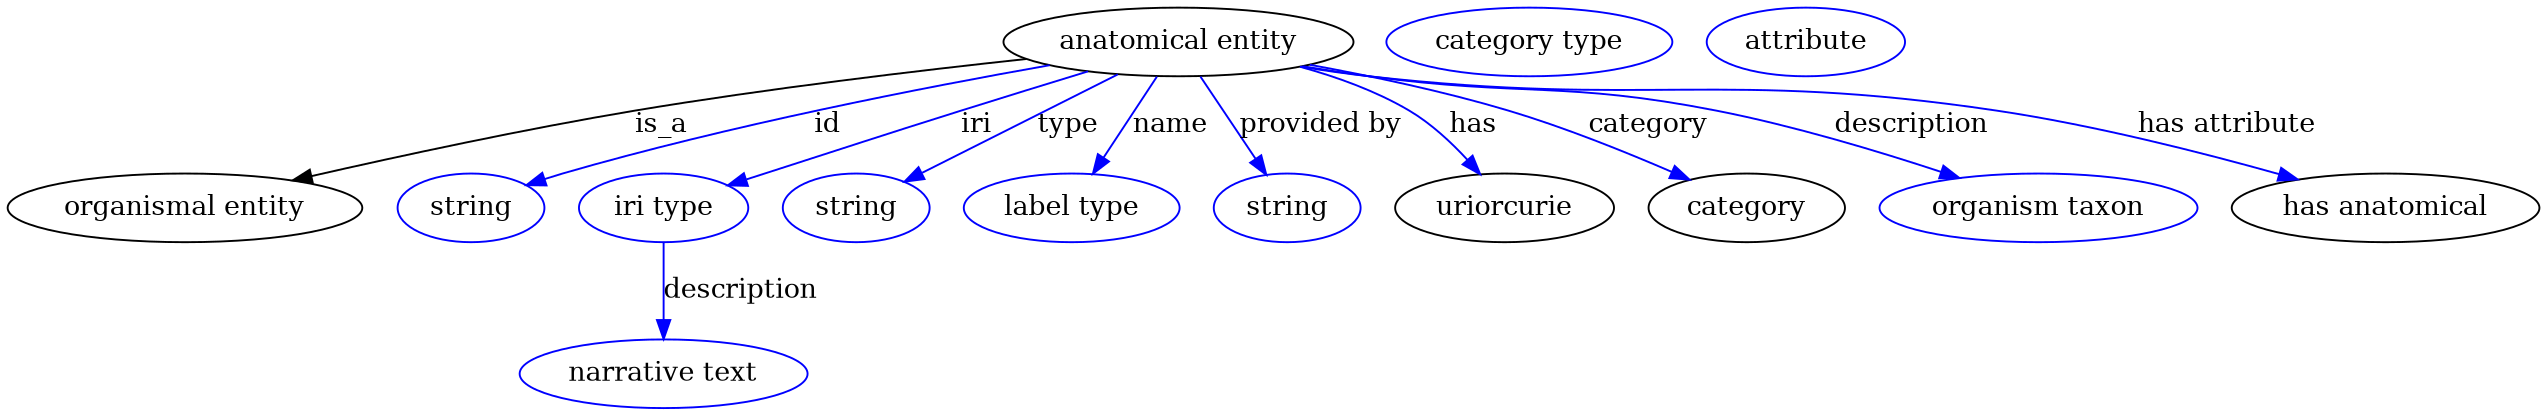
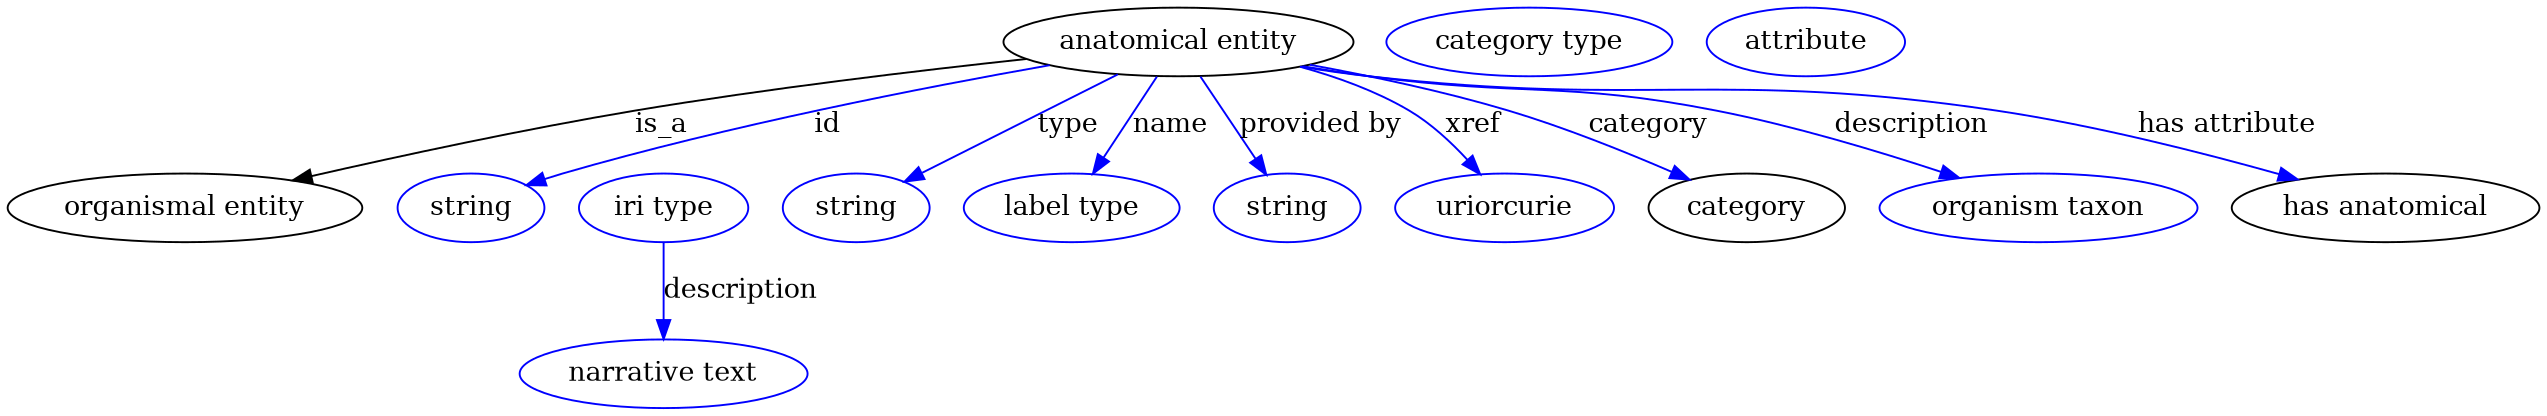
(917, 125) -> none
(1473, 125) -> (1473, 125)
(1505, 208) -> (1505, 208)
